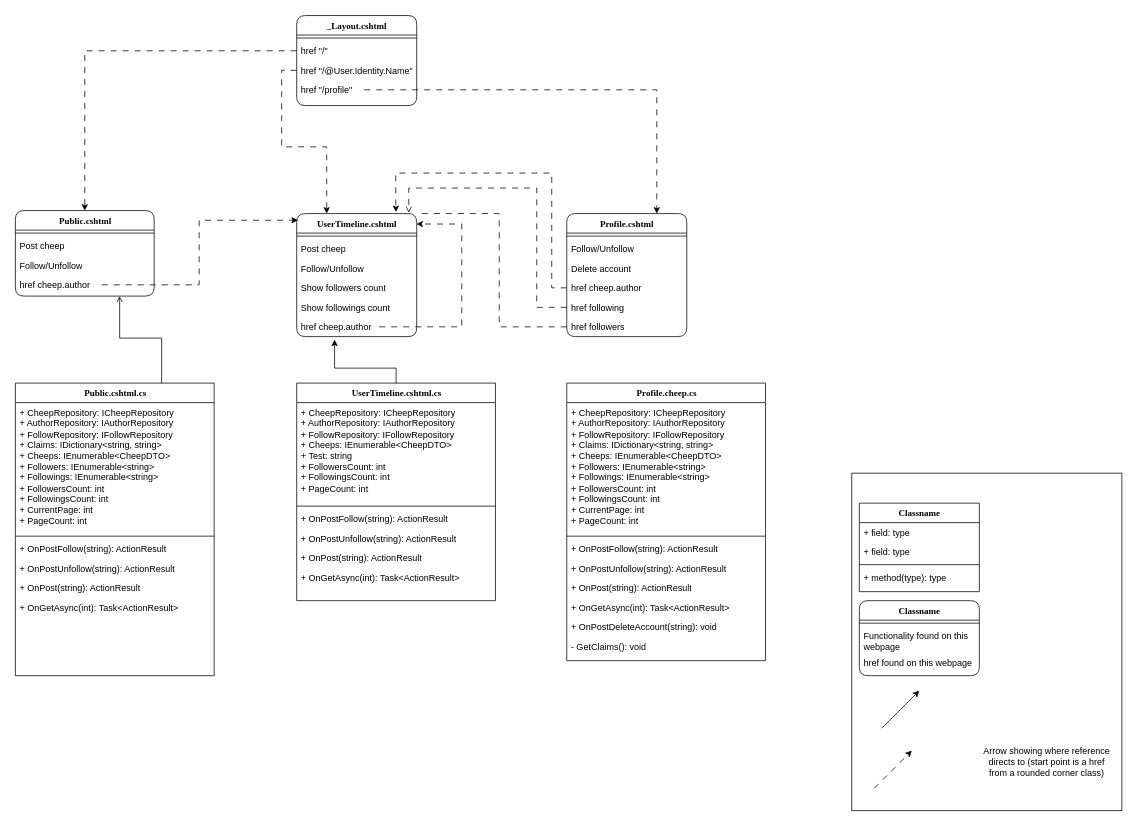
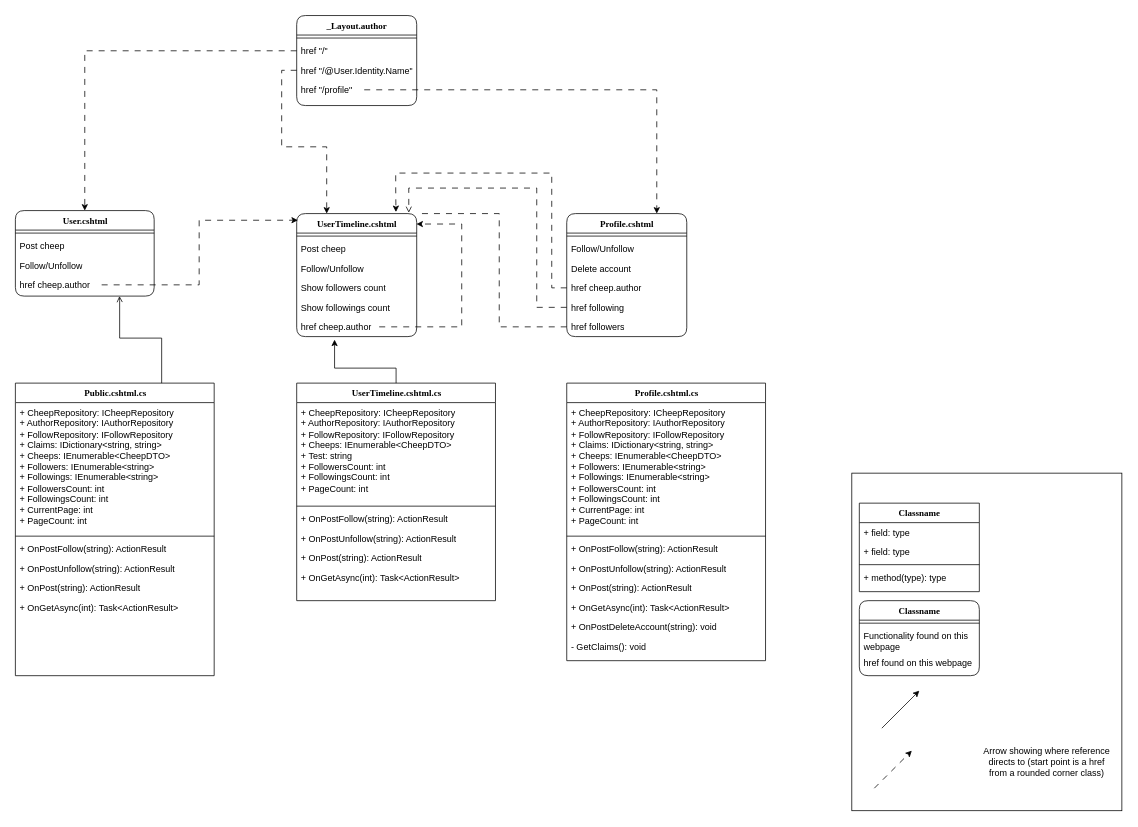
(357, 26) -> (357, 26)
(86, 221) -> (86, 221)
(667, 394) -> (667, 394)
